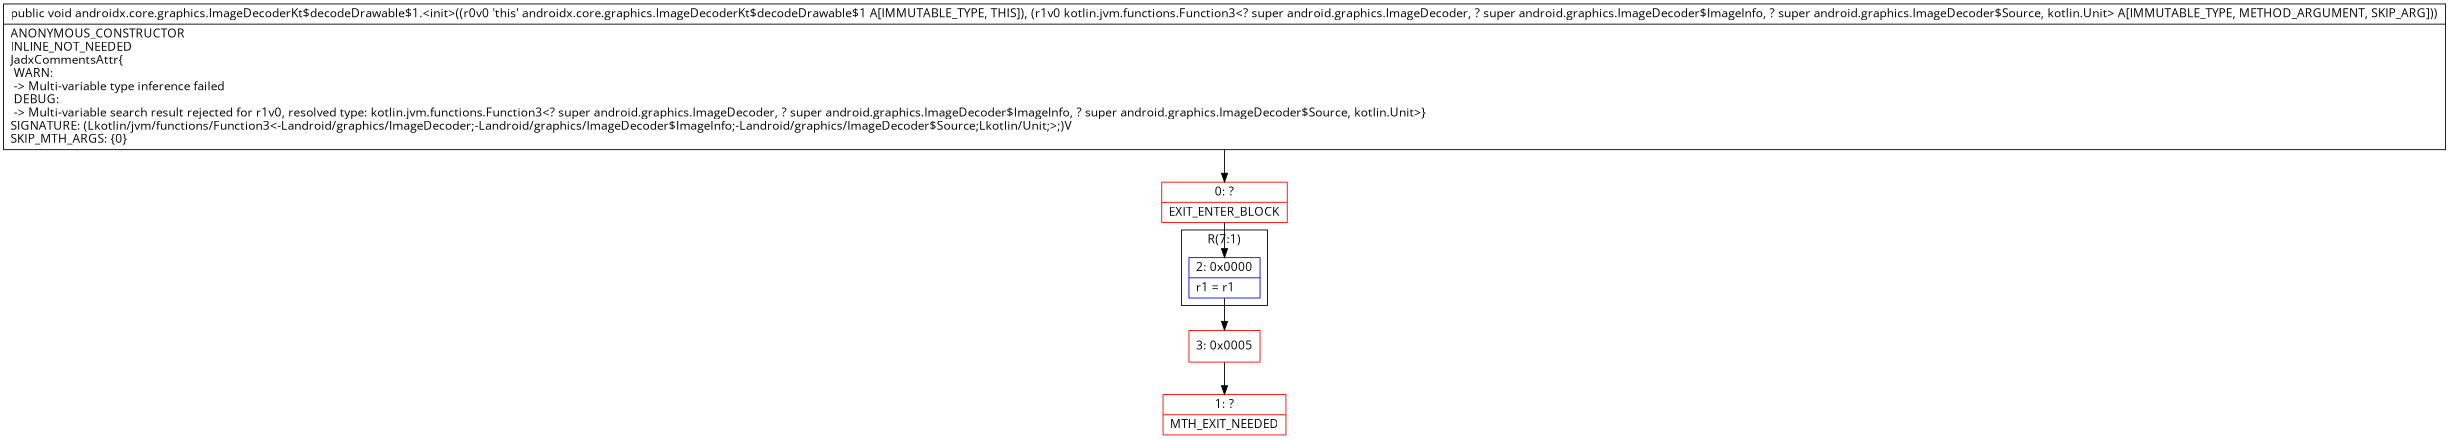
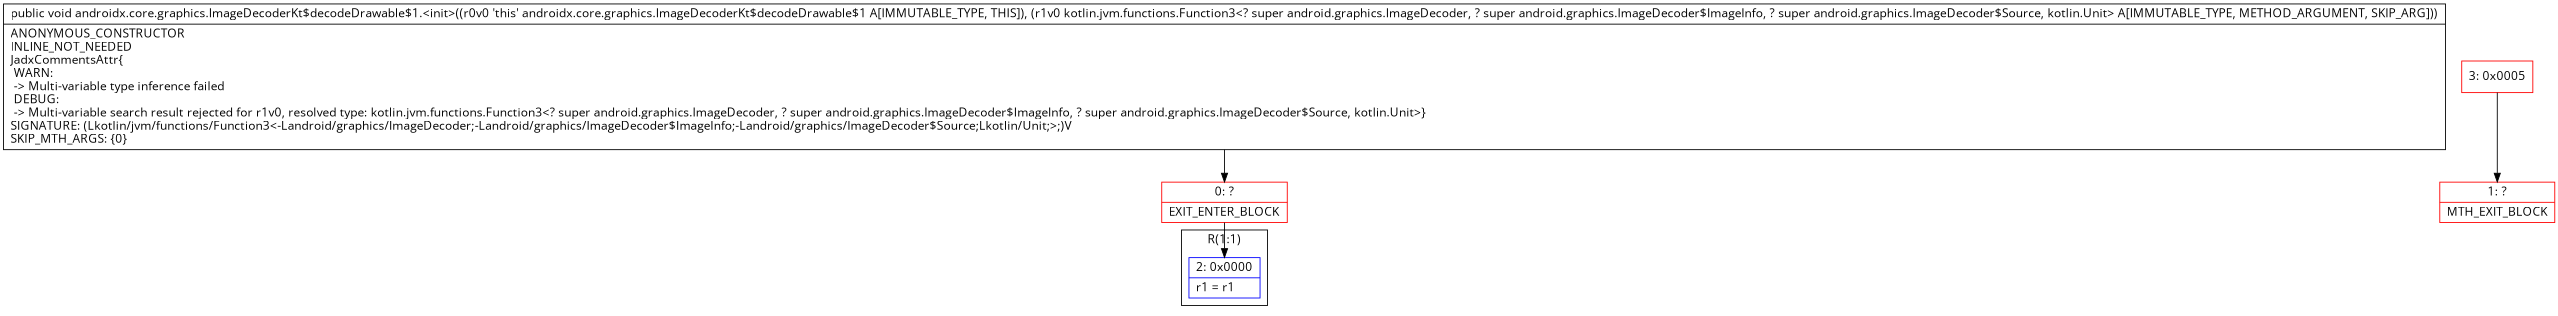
(1224, 240) -> (1224, 240)
(1224, 311) -> none
(1224, 424) -> (2497, 212)
